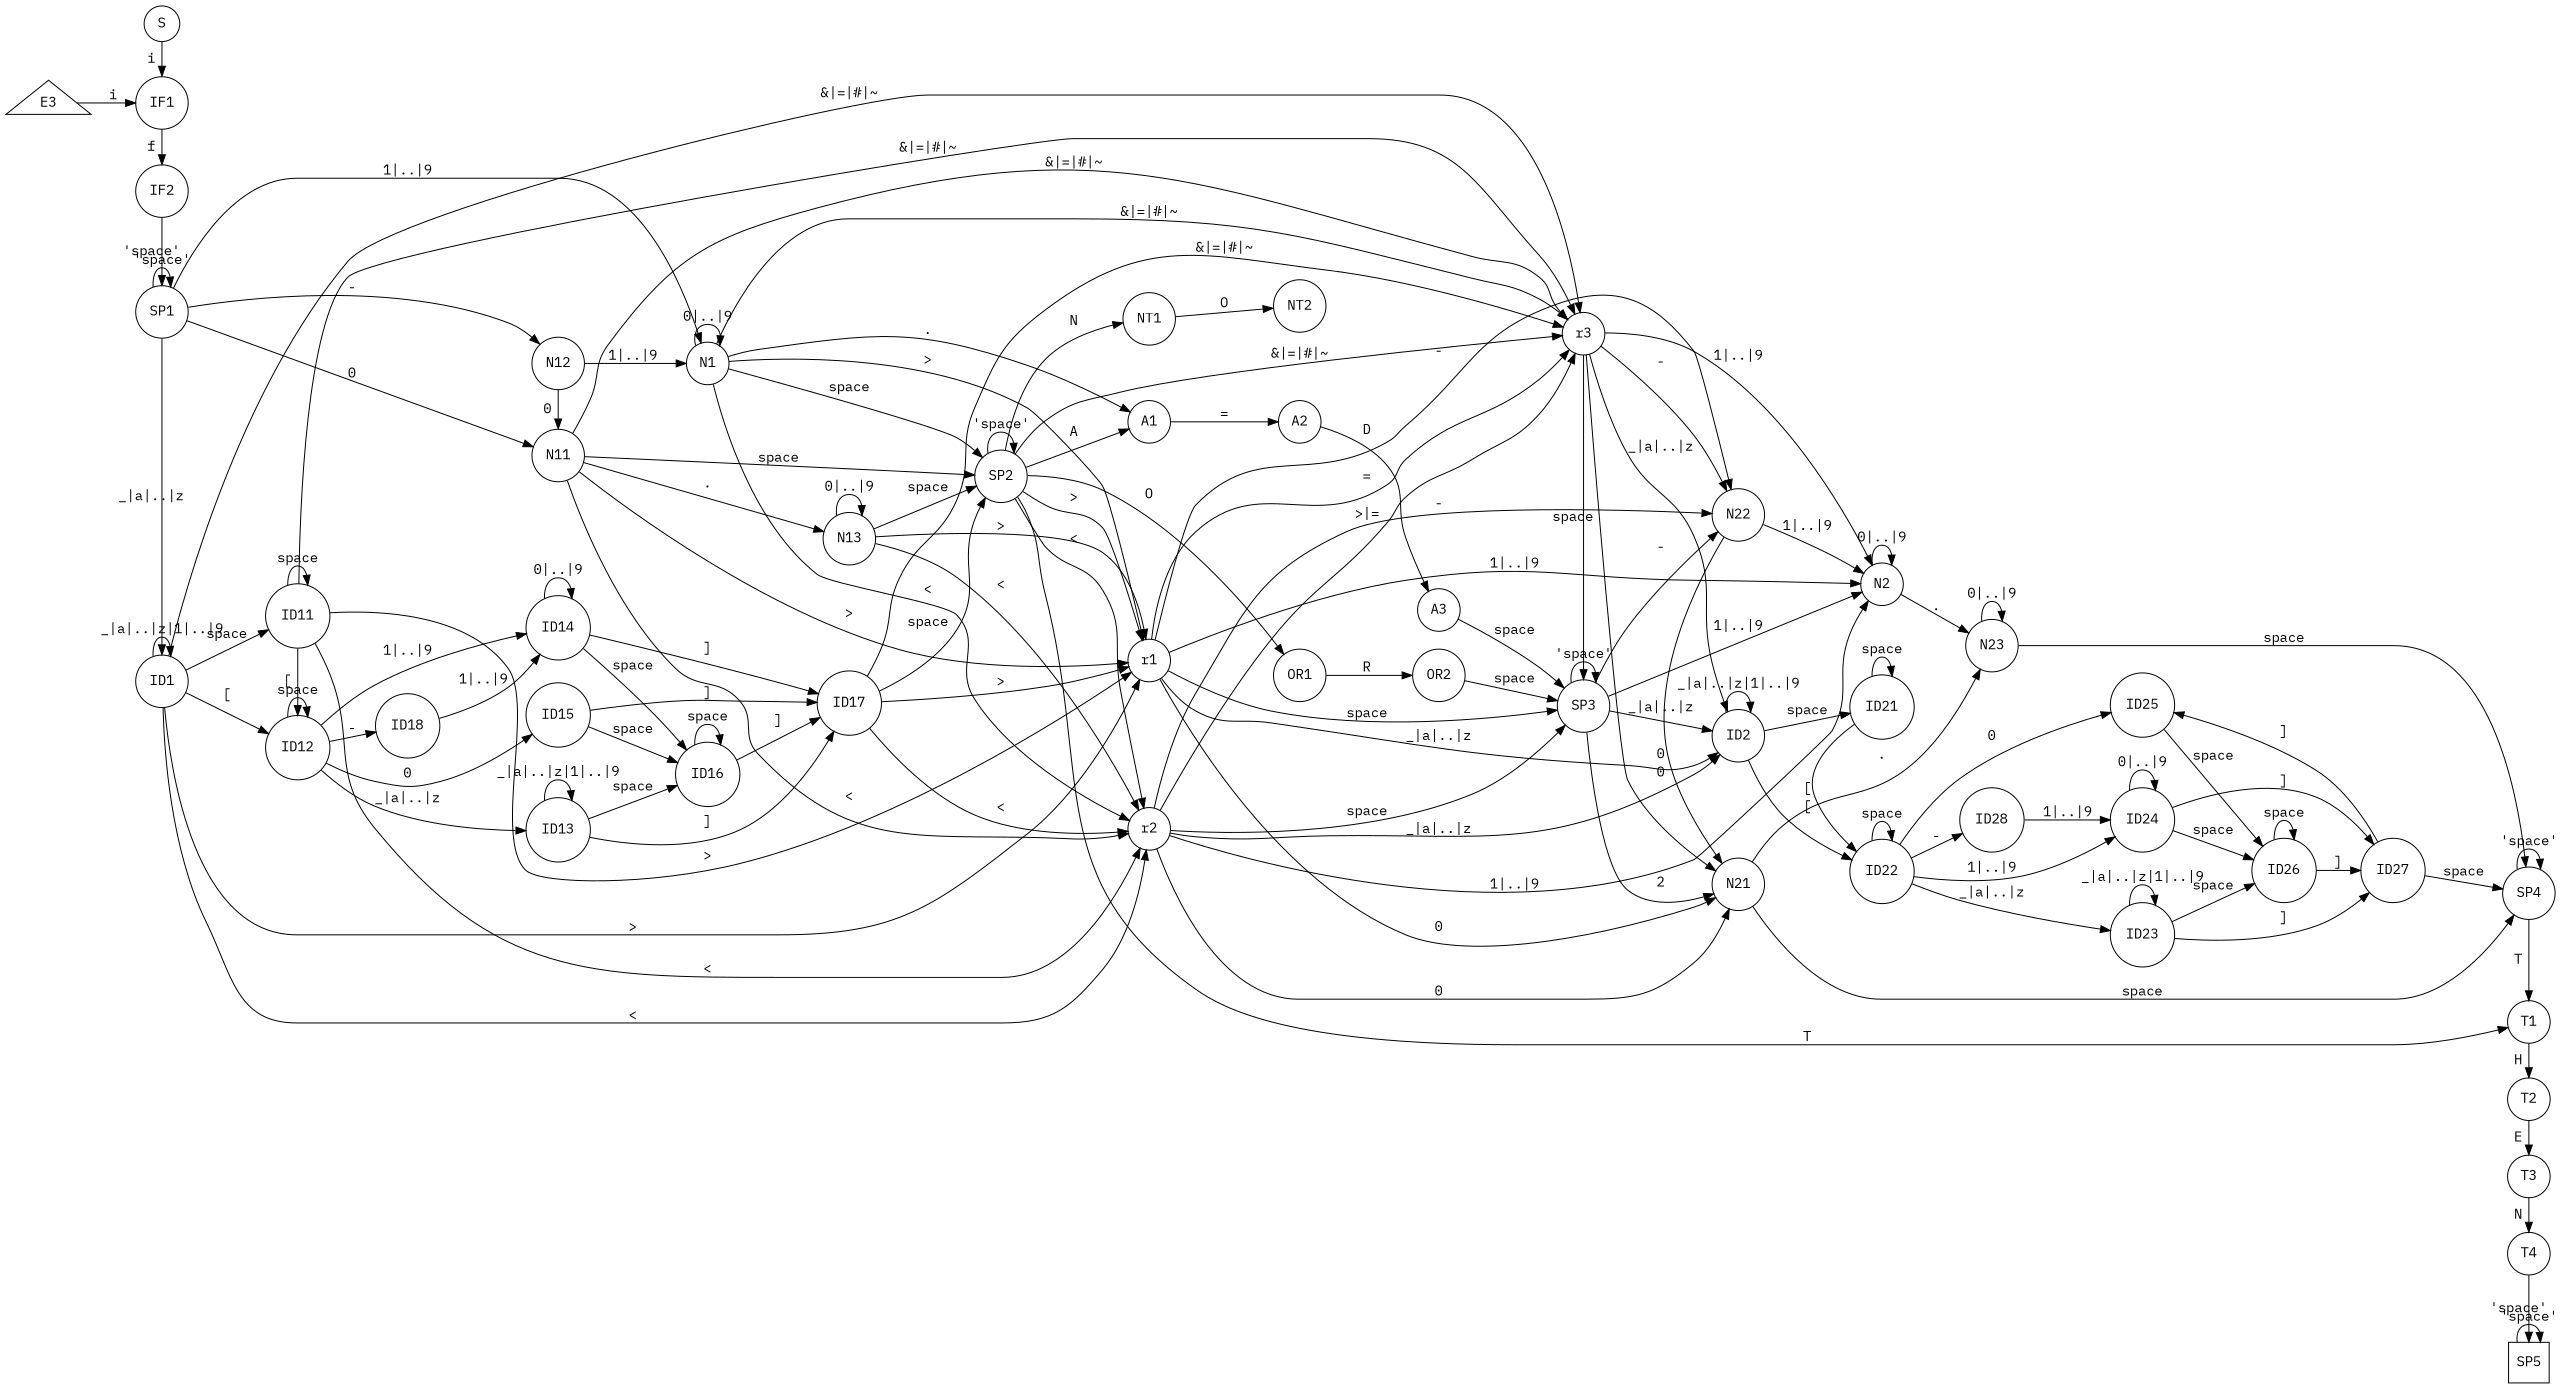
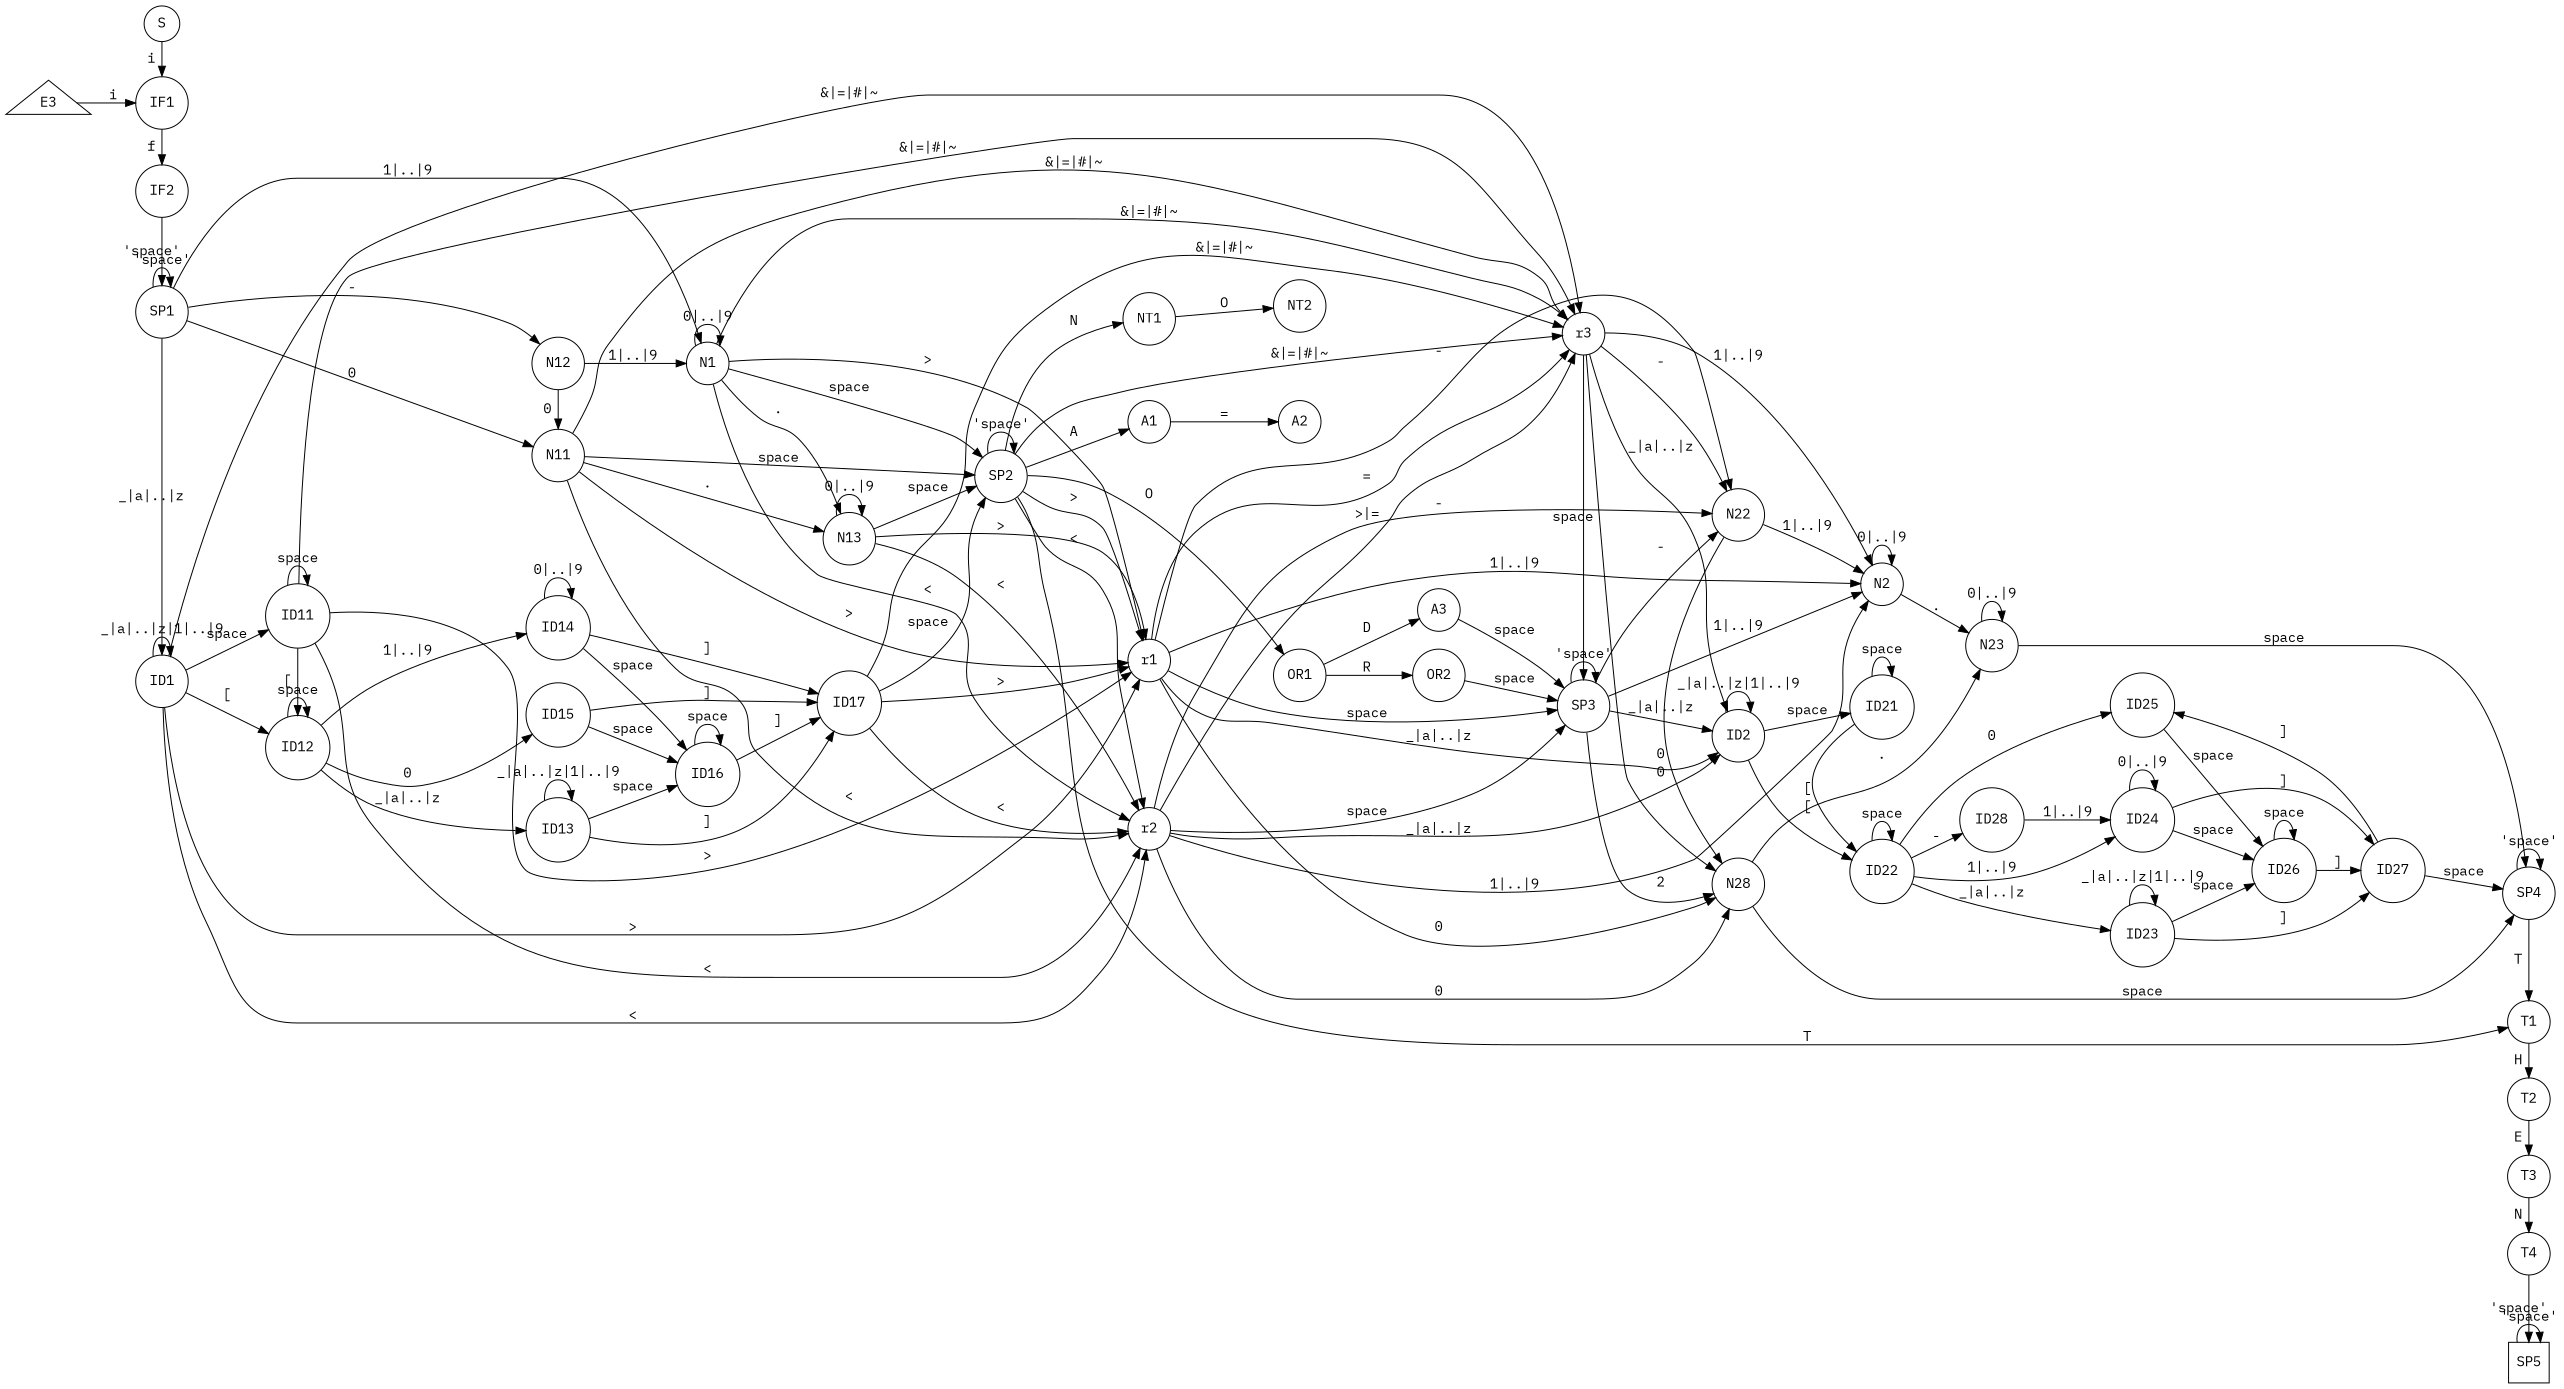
(930, 340) -> (790, 432)
(1398, 485) -> (1367, 644)
(408, 726) -> none
(1738, 884) -> (1738, 884)
